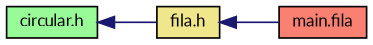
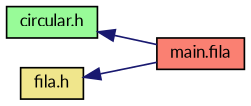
(136, 22) -> (136, 40)
